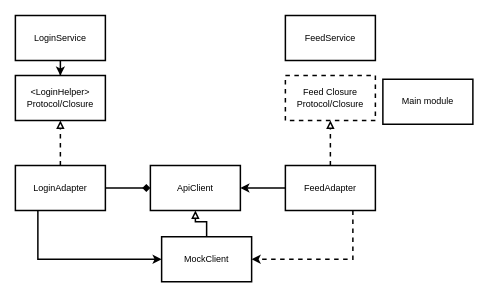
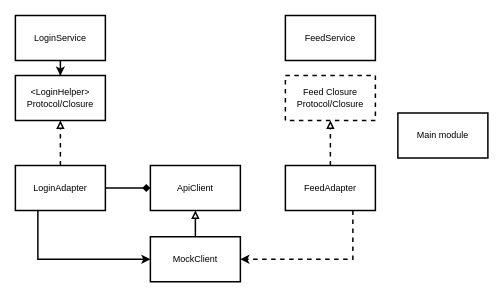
(428, 102) -> (443, 135)
(266, 188) -> none
(207, 259) -> (195, 259)
